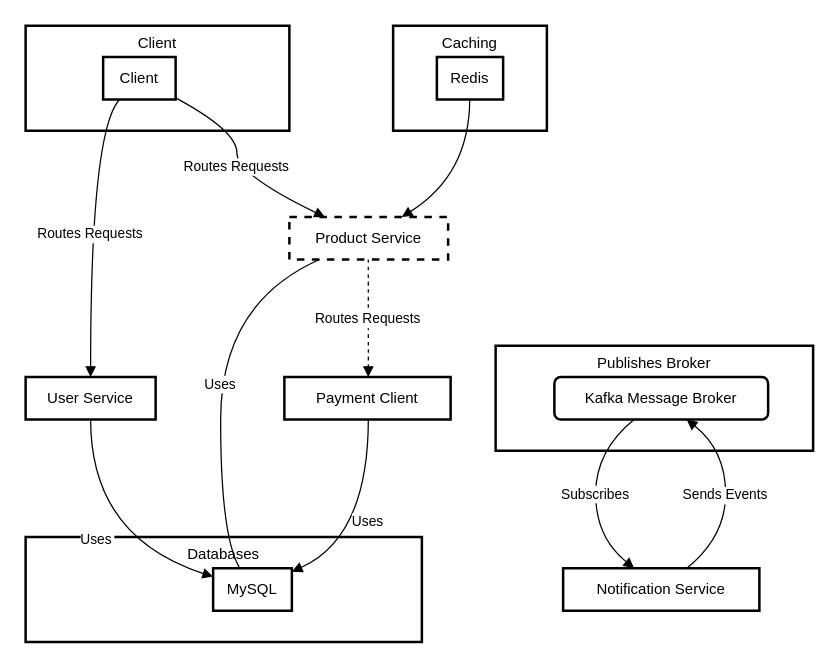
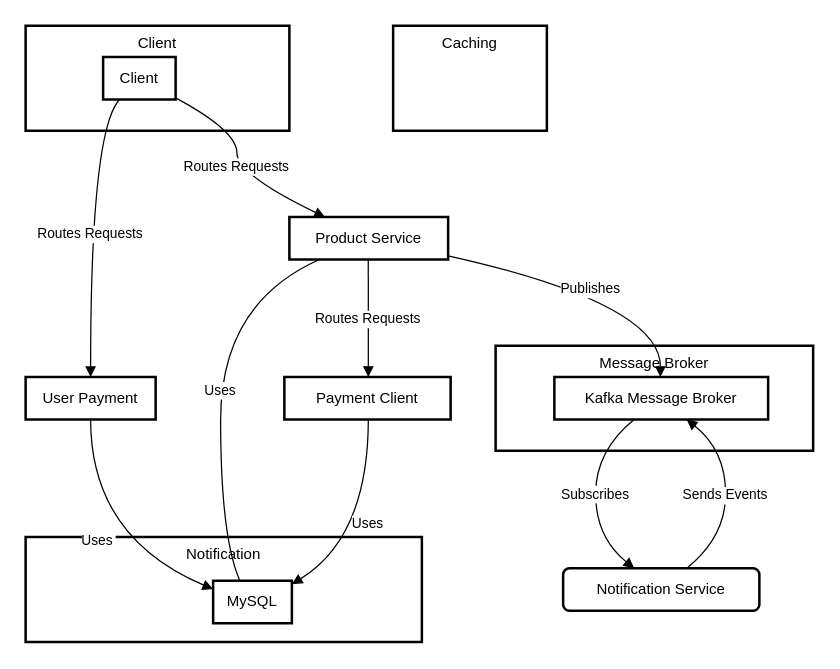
(470, 78) -> none
(456, 163) -> none
(369, 238) -> (369, 238)
(368, 285) -> (368, 285)
none -> (567, 290)
(654, 363) -> (654, 363)
(91, 398) -> (91, 398)
(661, 398) -> (661, 398)
(224, 555) -> (224, 555)
(253, 589) -> (253, 602)
(661, 589) -> (661, 589)
